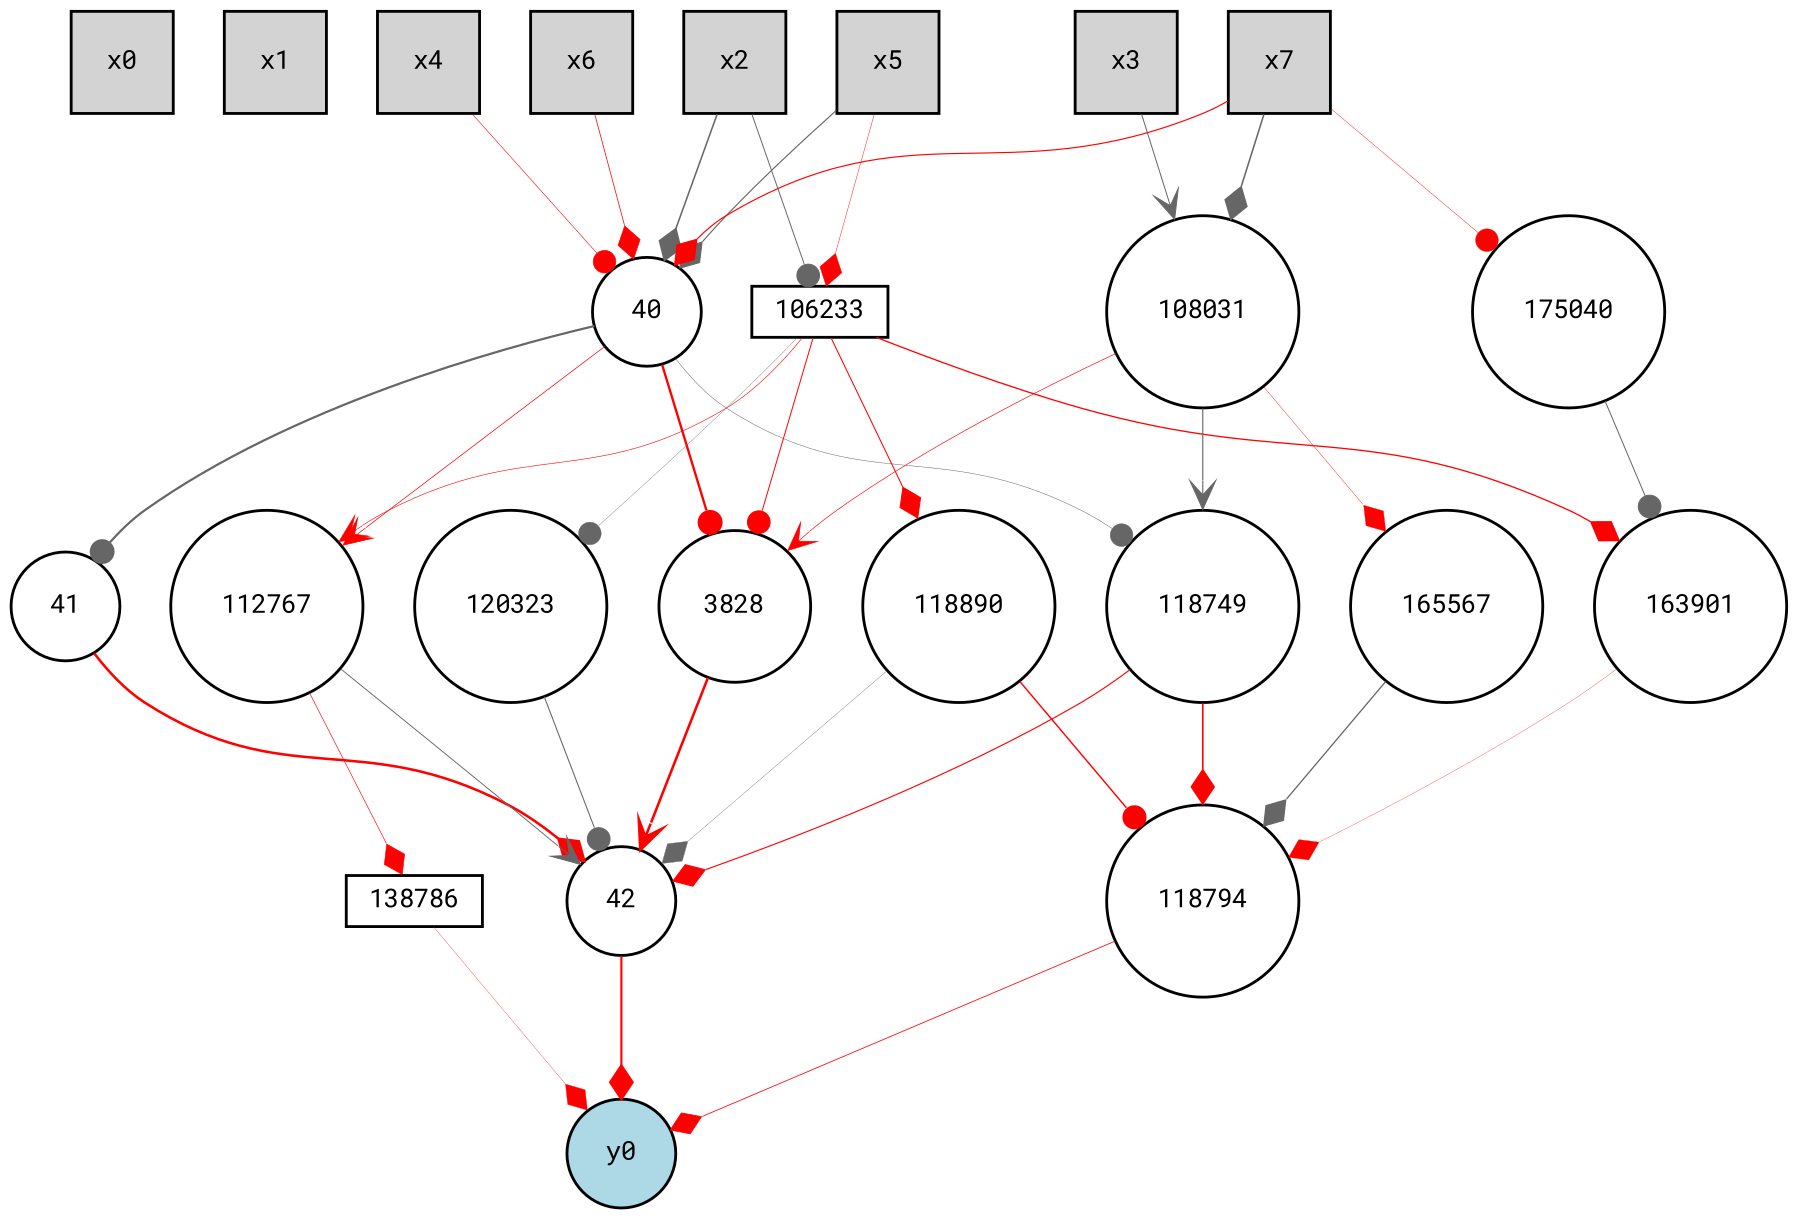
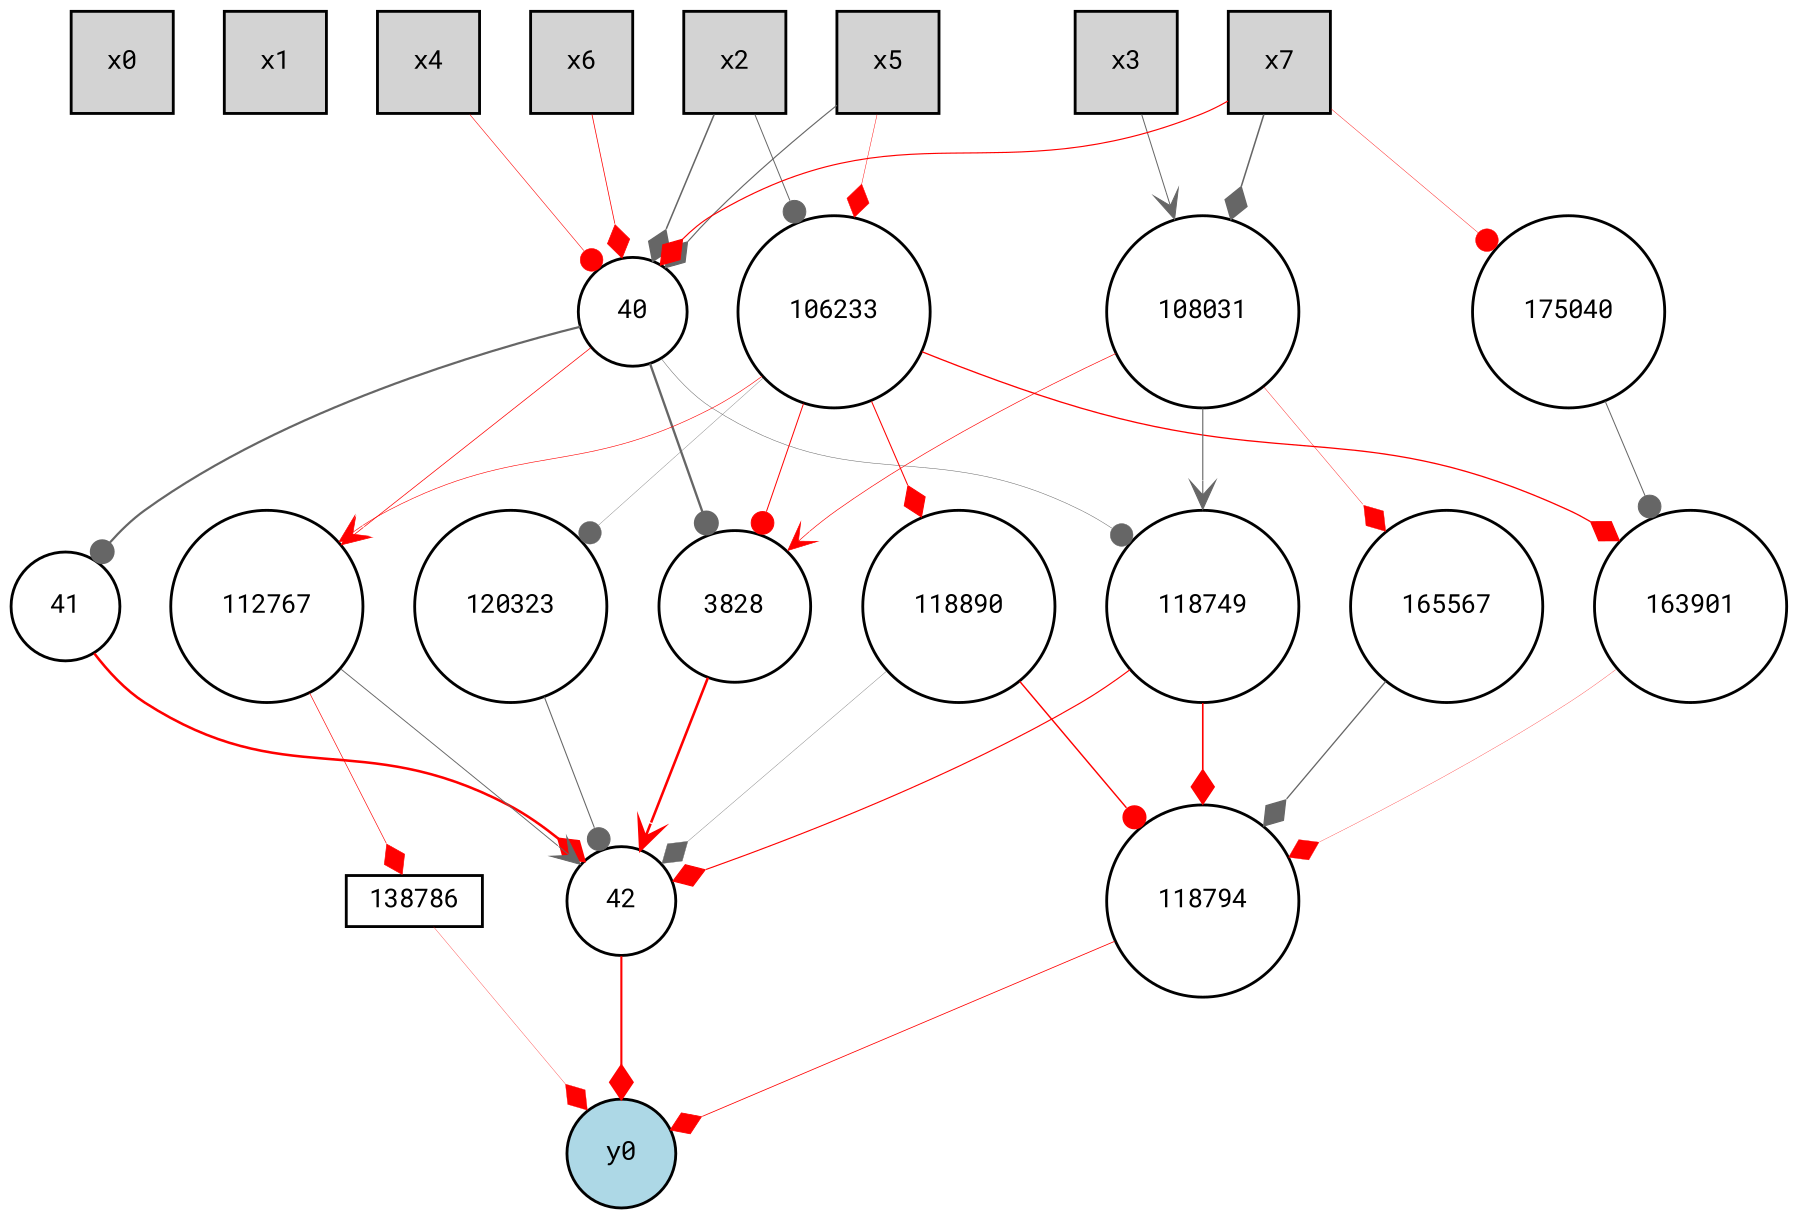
(820, 312) -> (834, 312)
(677, 412) -> (666, 408)
